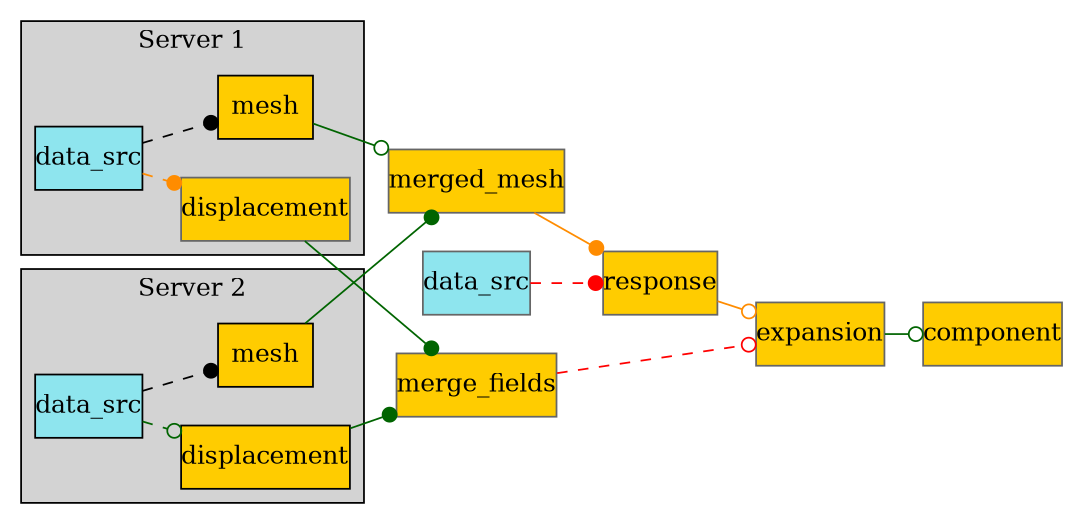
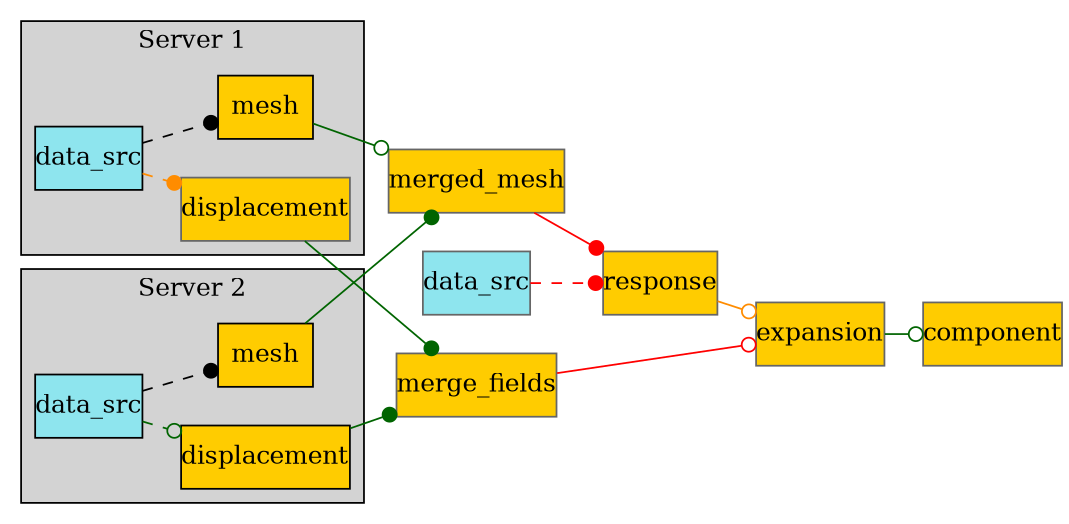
(562, 229) -> (562, 229)
(649, 359) -> (649, 359)
